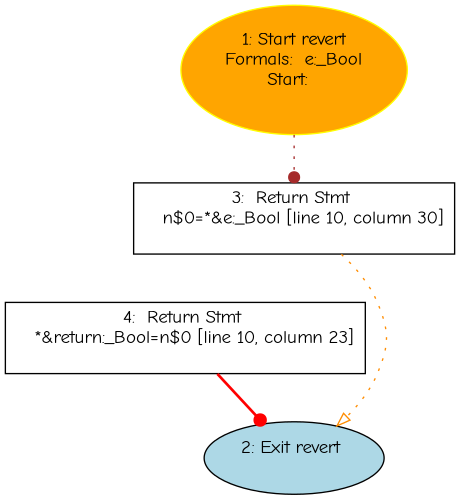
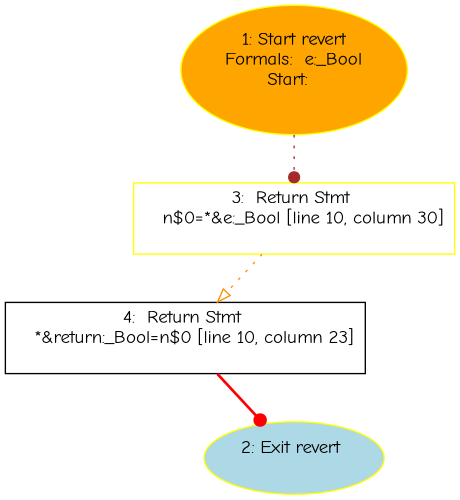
(294, 218) -> (294, 218)
(386, 334) -> (244, 273)
(294, 458) -> (294, 458)
